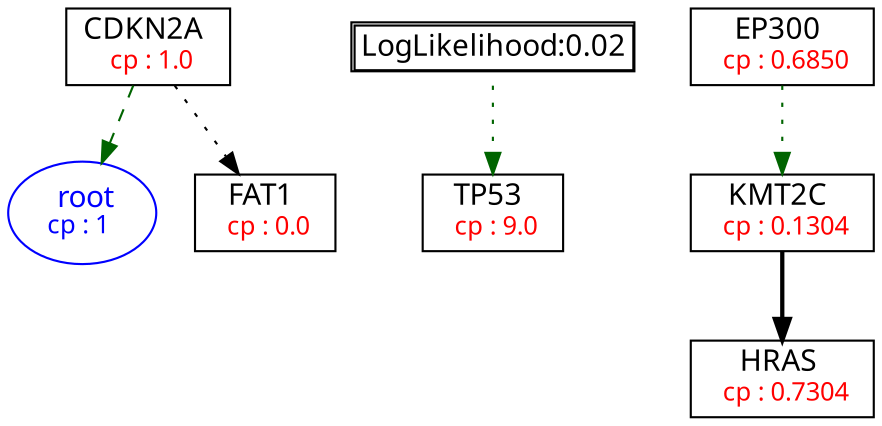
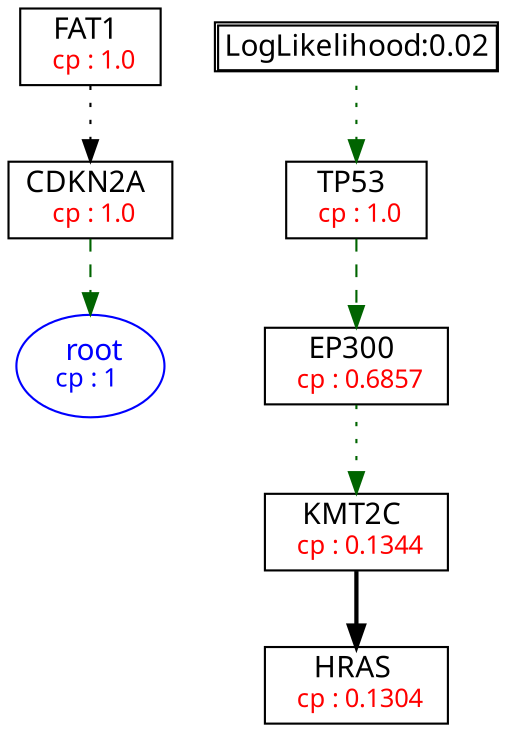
(787, 61) -> (361, 380)
(200, 121) -> (90, 113)
(269, 227) -> (95, 61)
(497, 227) -> (361, 214)
(787, 227) -> (361, 546)
none -> (356, 272)
(787, 393) -> (361, 699)
